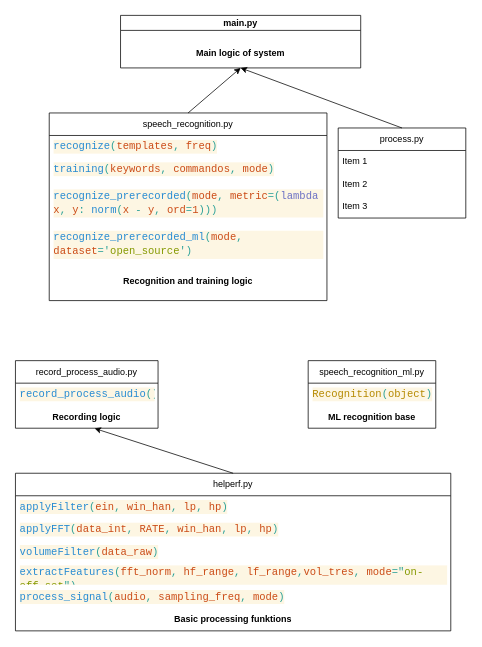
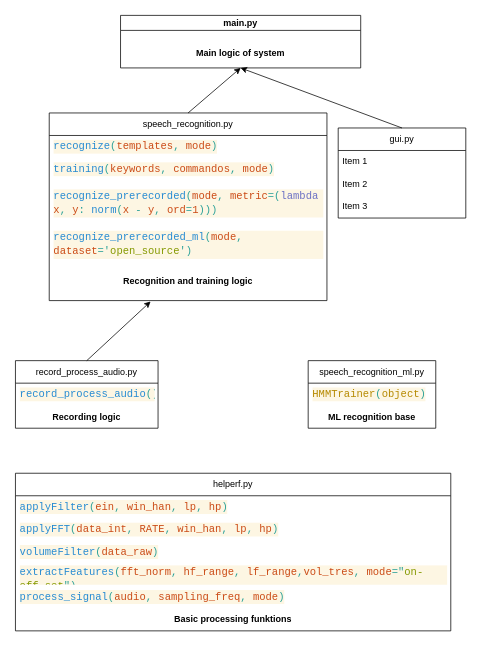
(402, 139) -> (402, 139)
(114, 147) -> (114, 147)
none -> (118, 332)
(358, 394) -> (357, 394)
(166, 451) -> none
